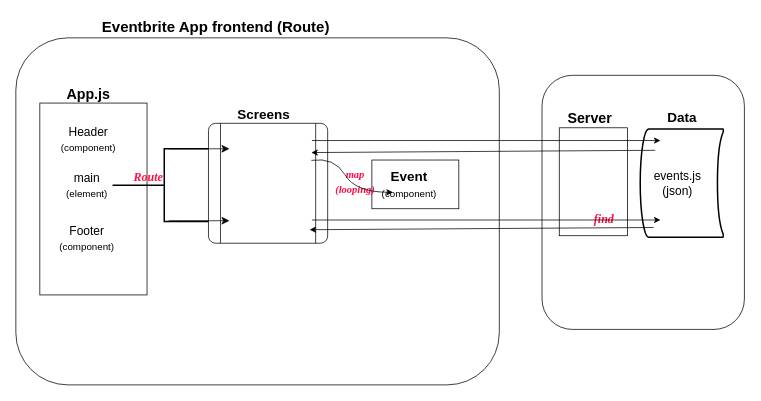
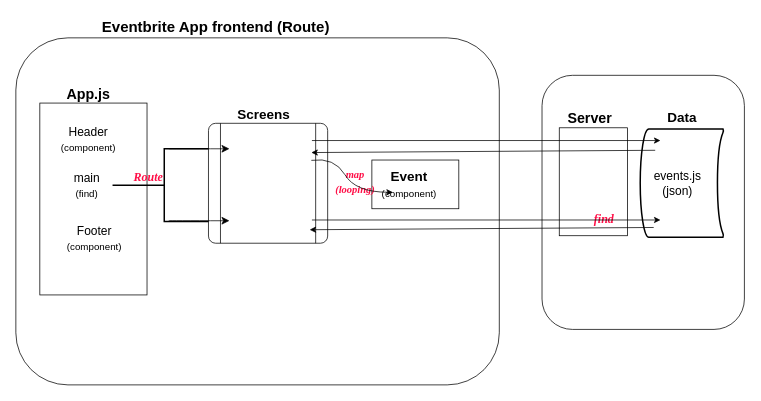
(87, 186) -> (87, 186)
(87, 238) -> (94, 238)
